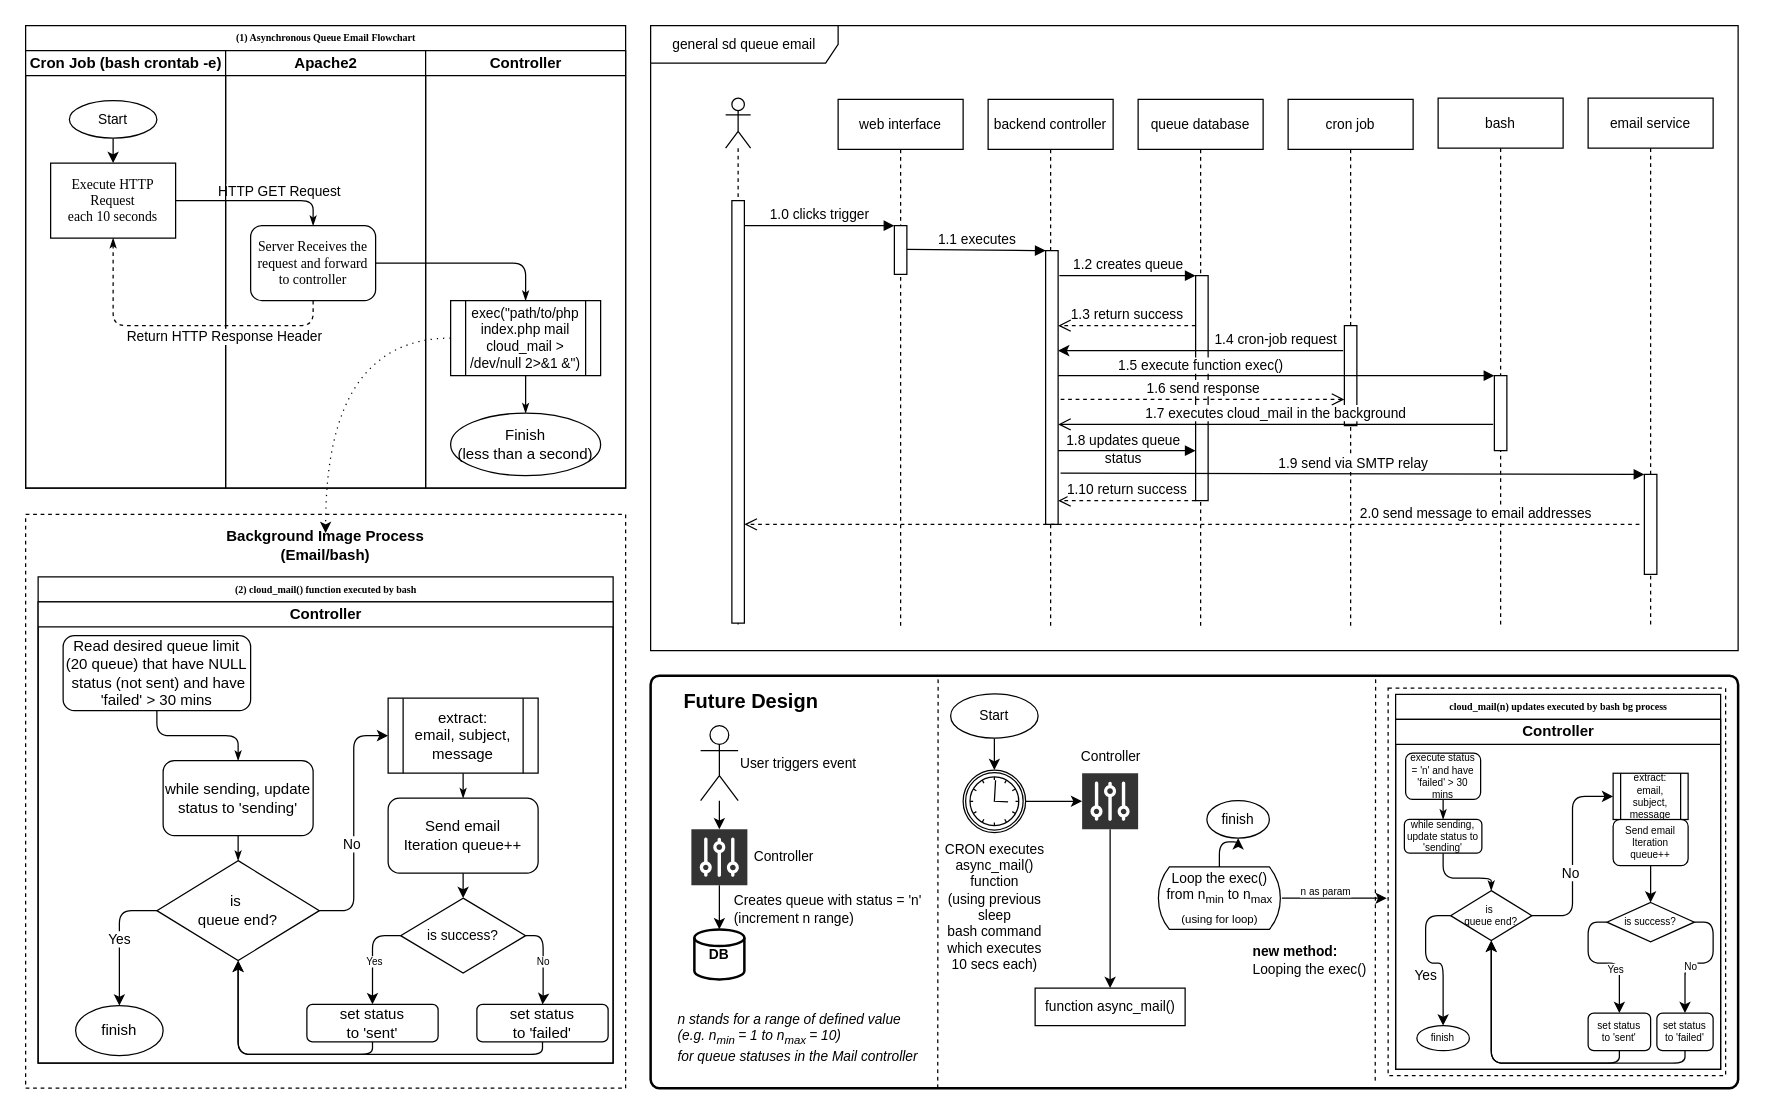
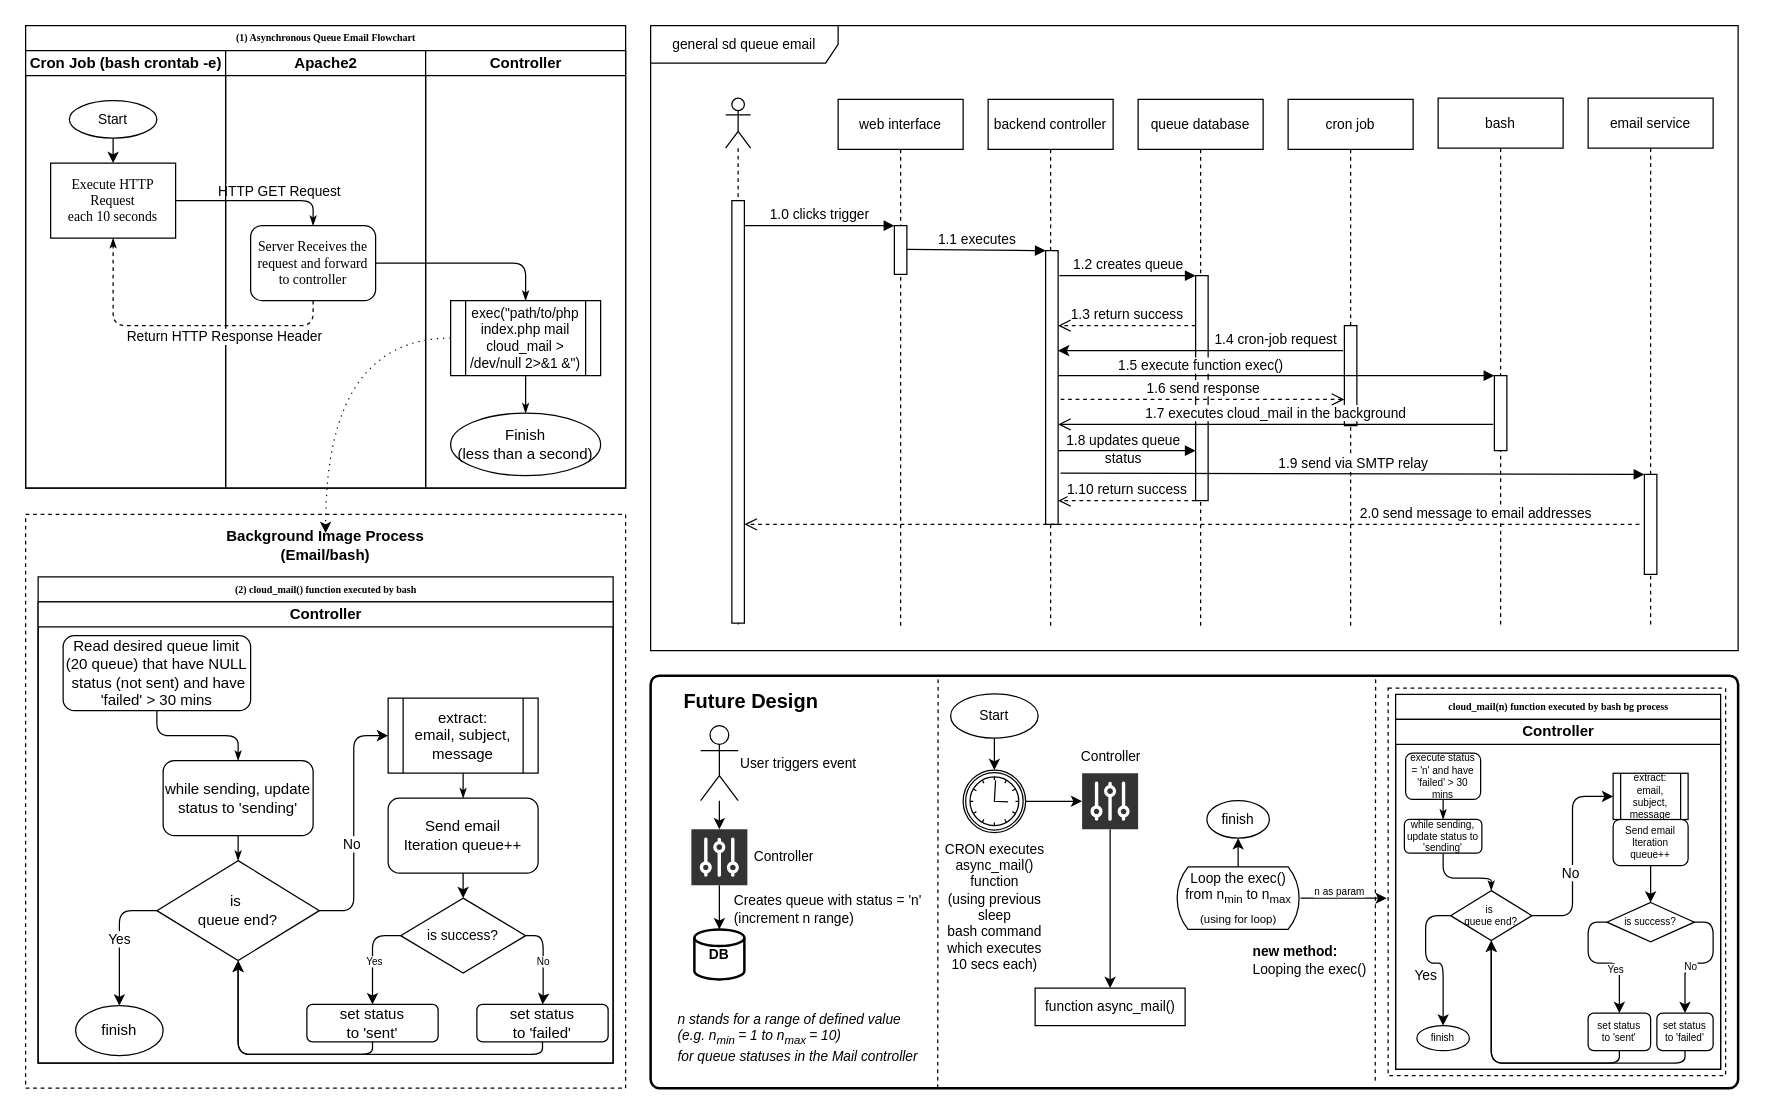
(1559, 707) -> (1559, 707)
(1219, 898) -> (1238, 898)
